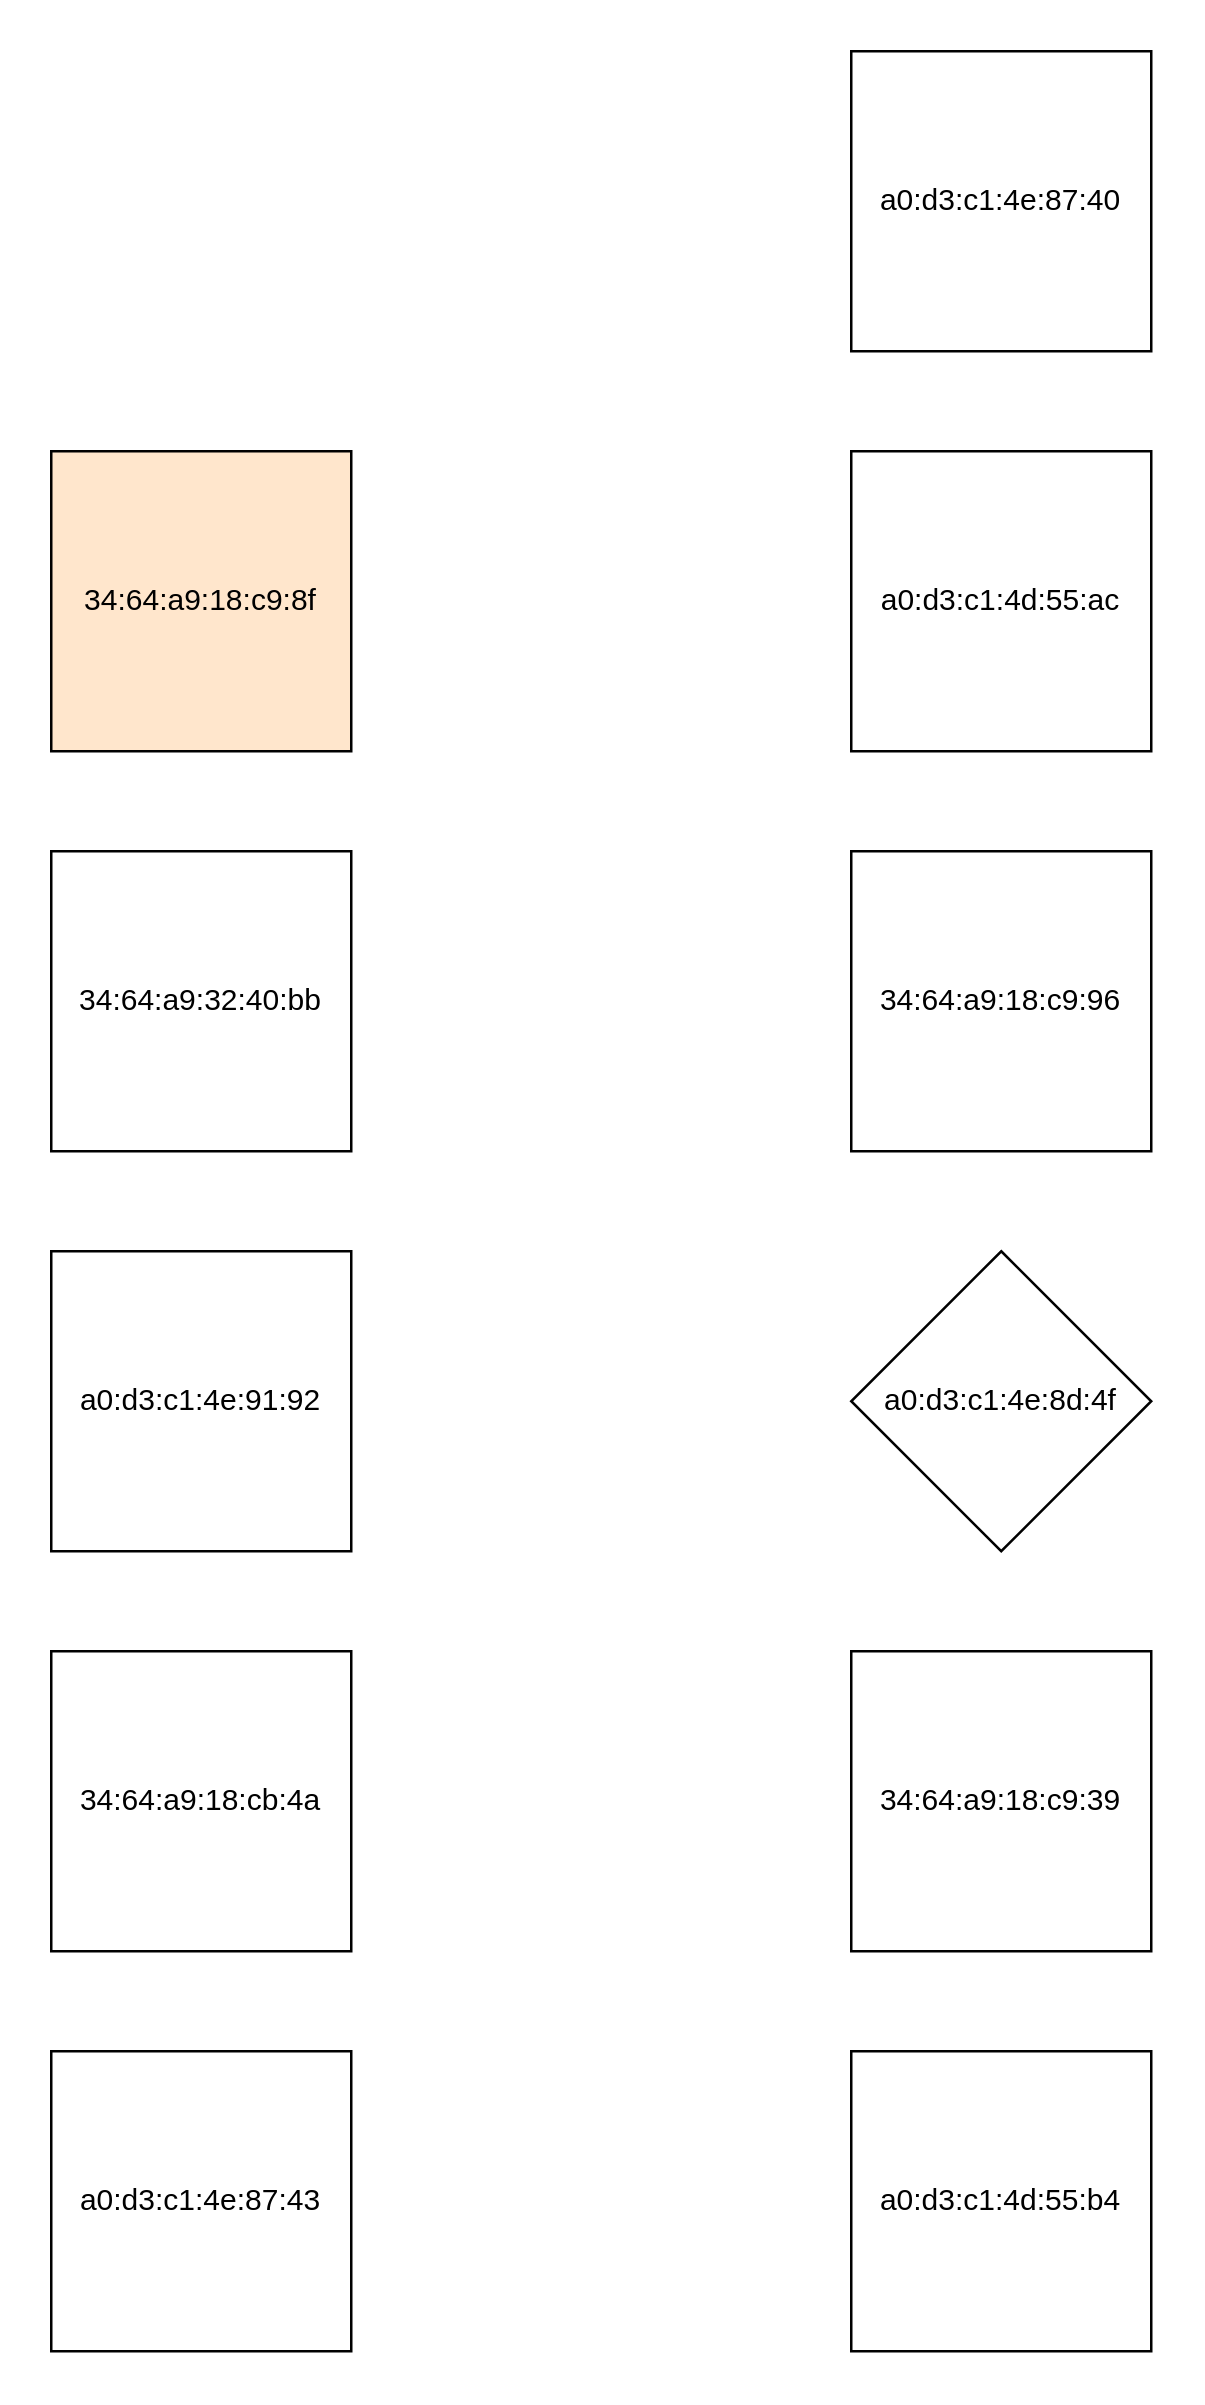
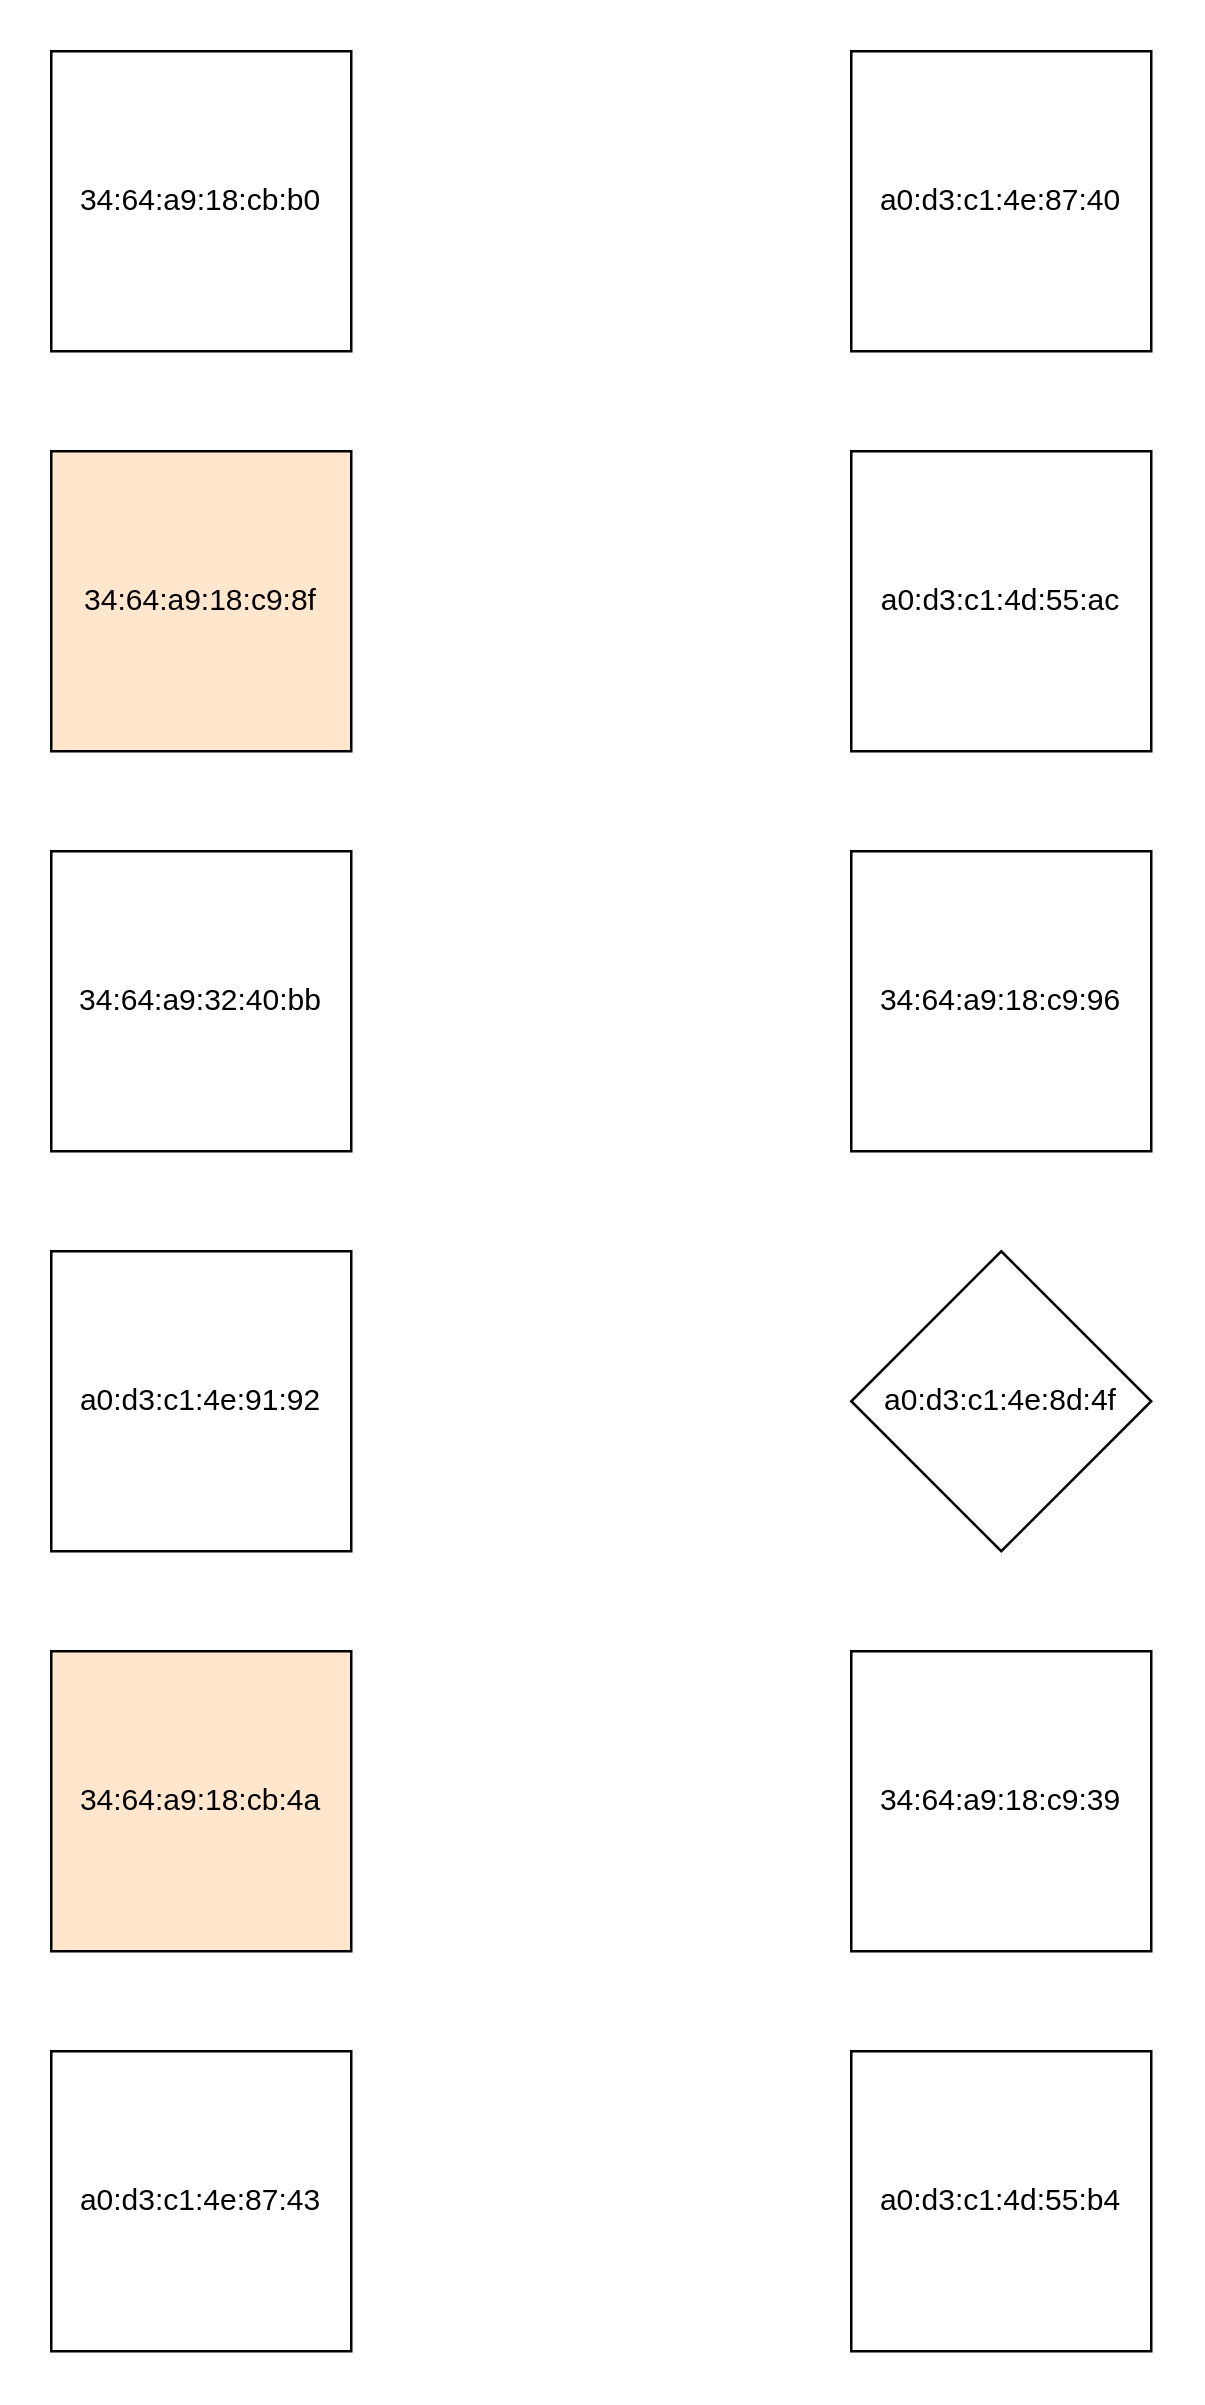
none -> (201, 201)
(201, 1801) -> (201, 1801)
